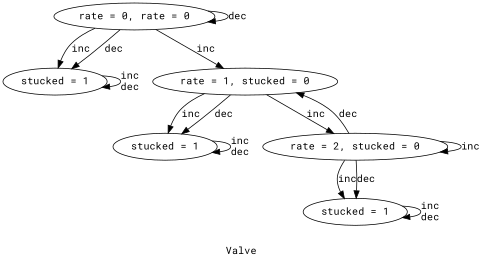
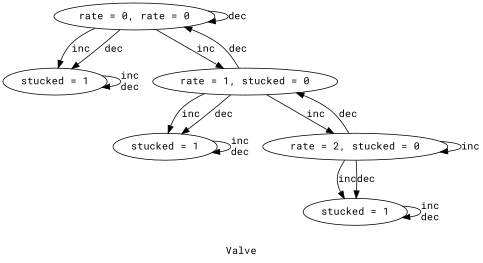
none -> (219, 44)
